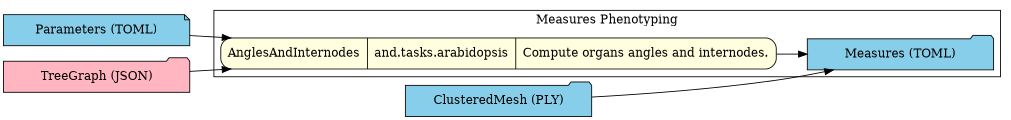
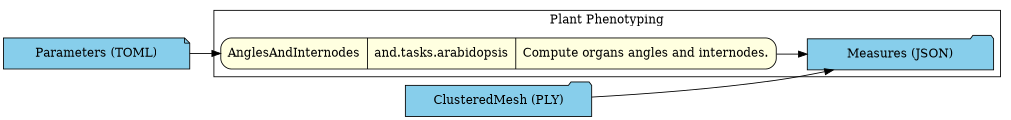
(607, 20) -> (607, 20)
(900, 54) -> (900, 54)
(97, 77) -> none
